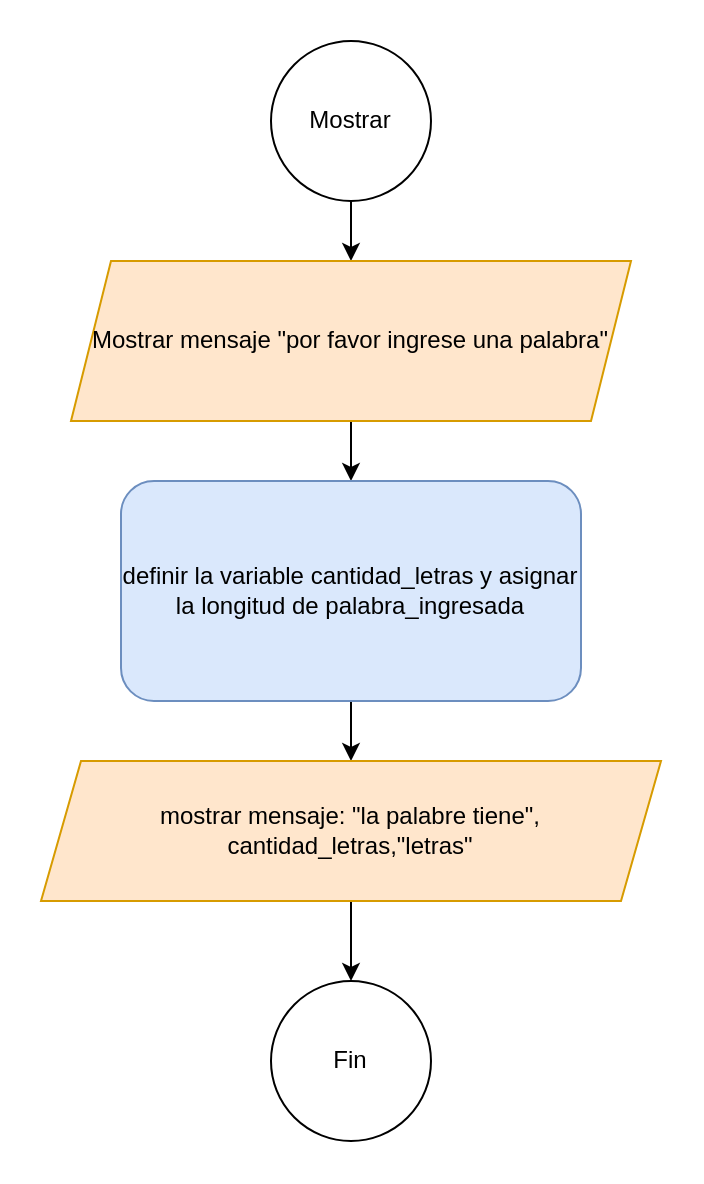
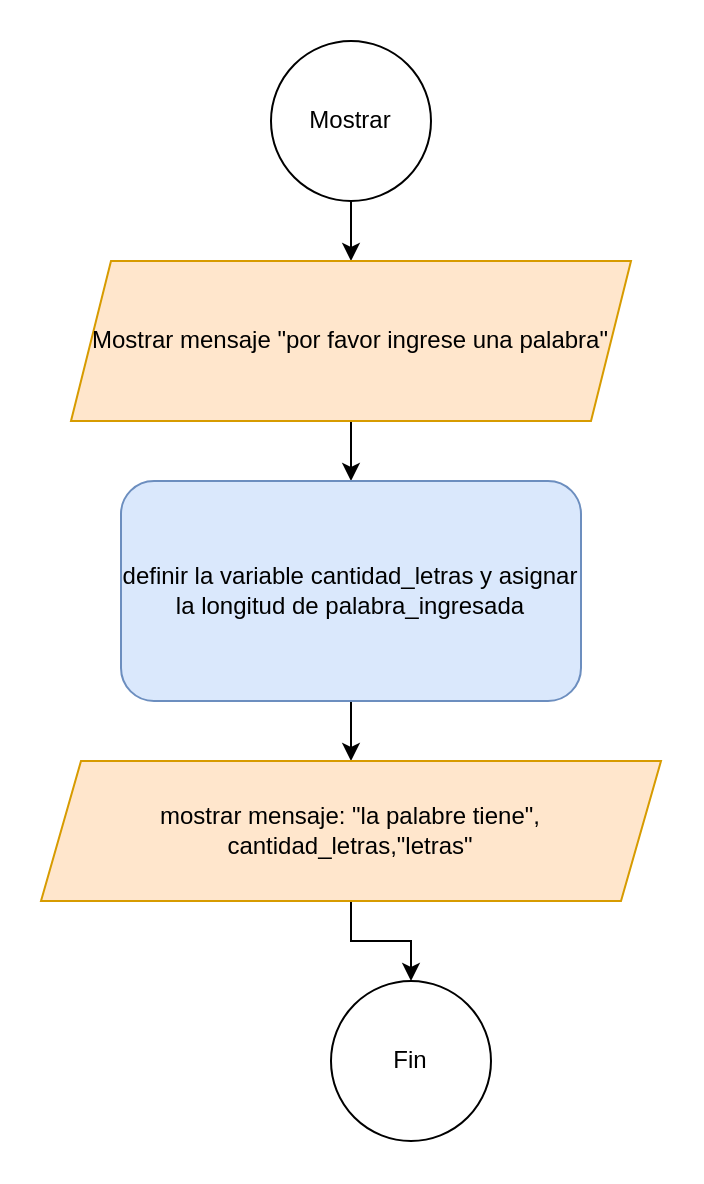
(351, 1061) -> (411, 1061)
